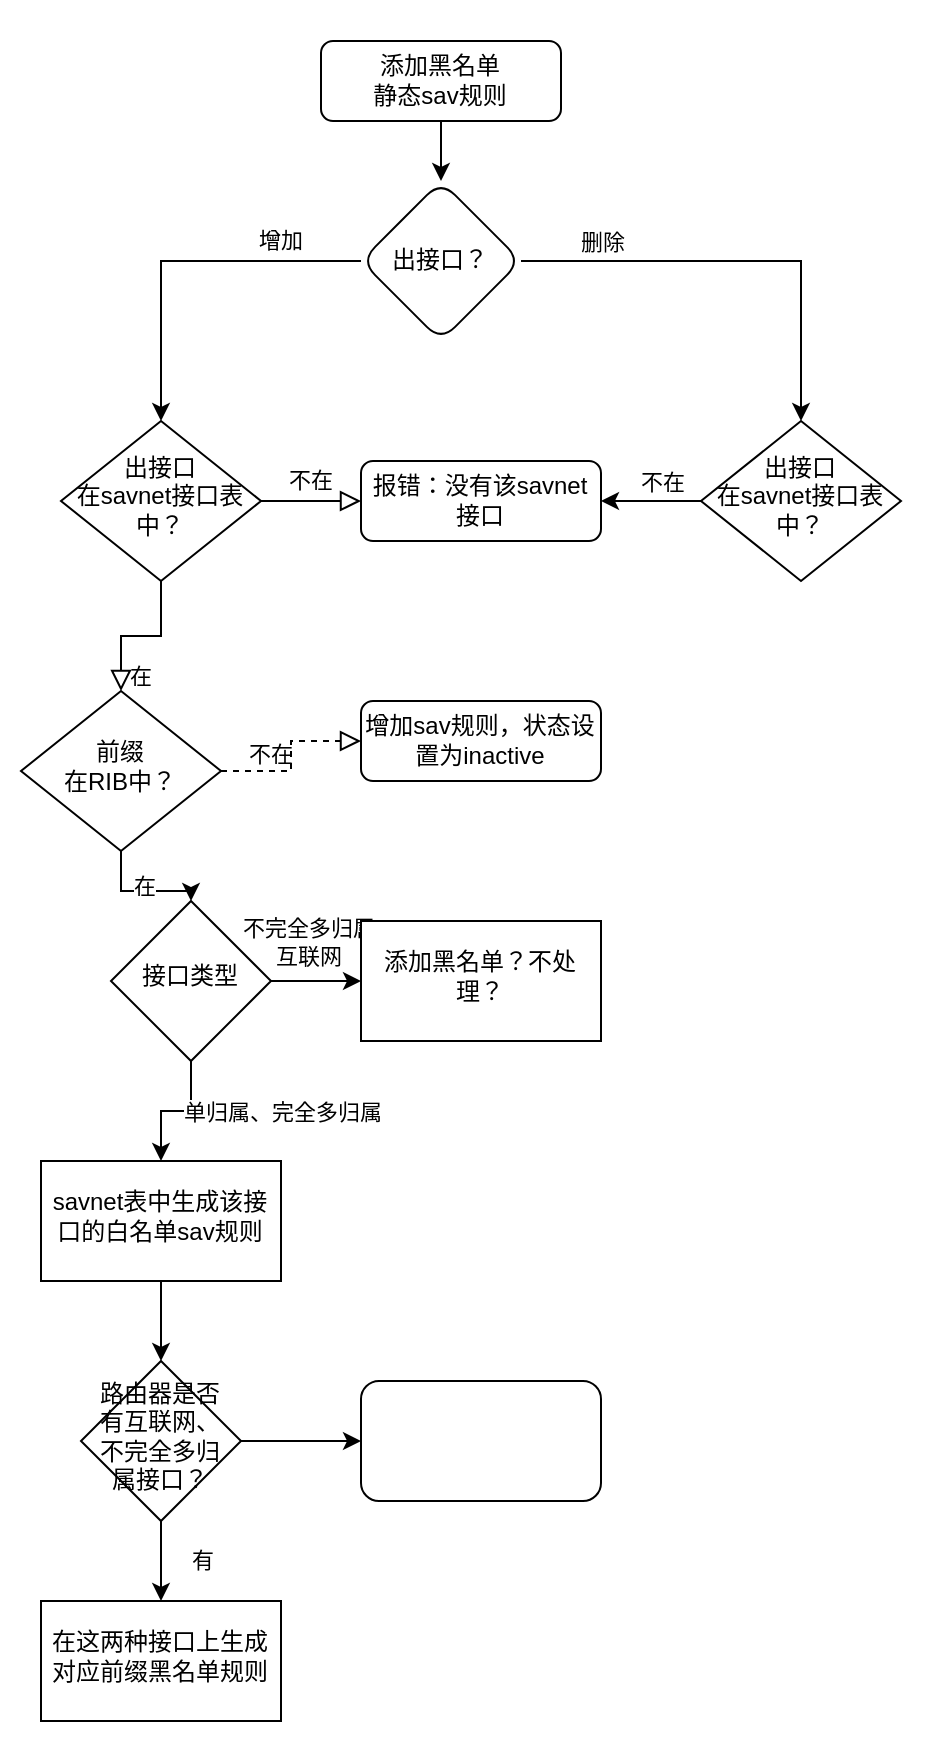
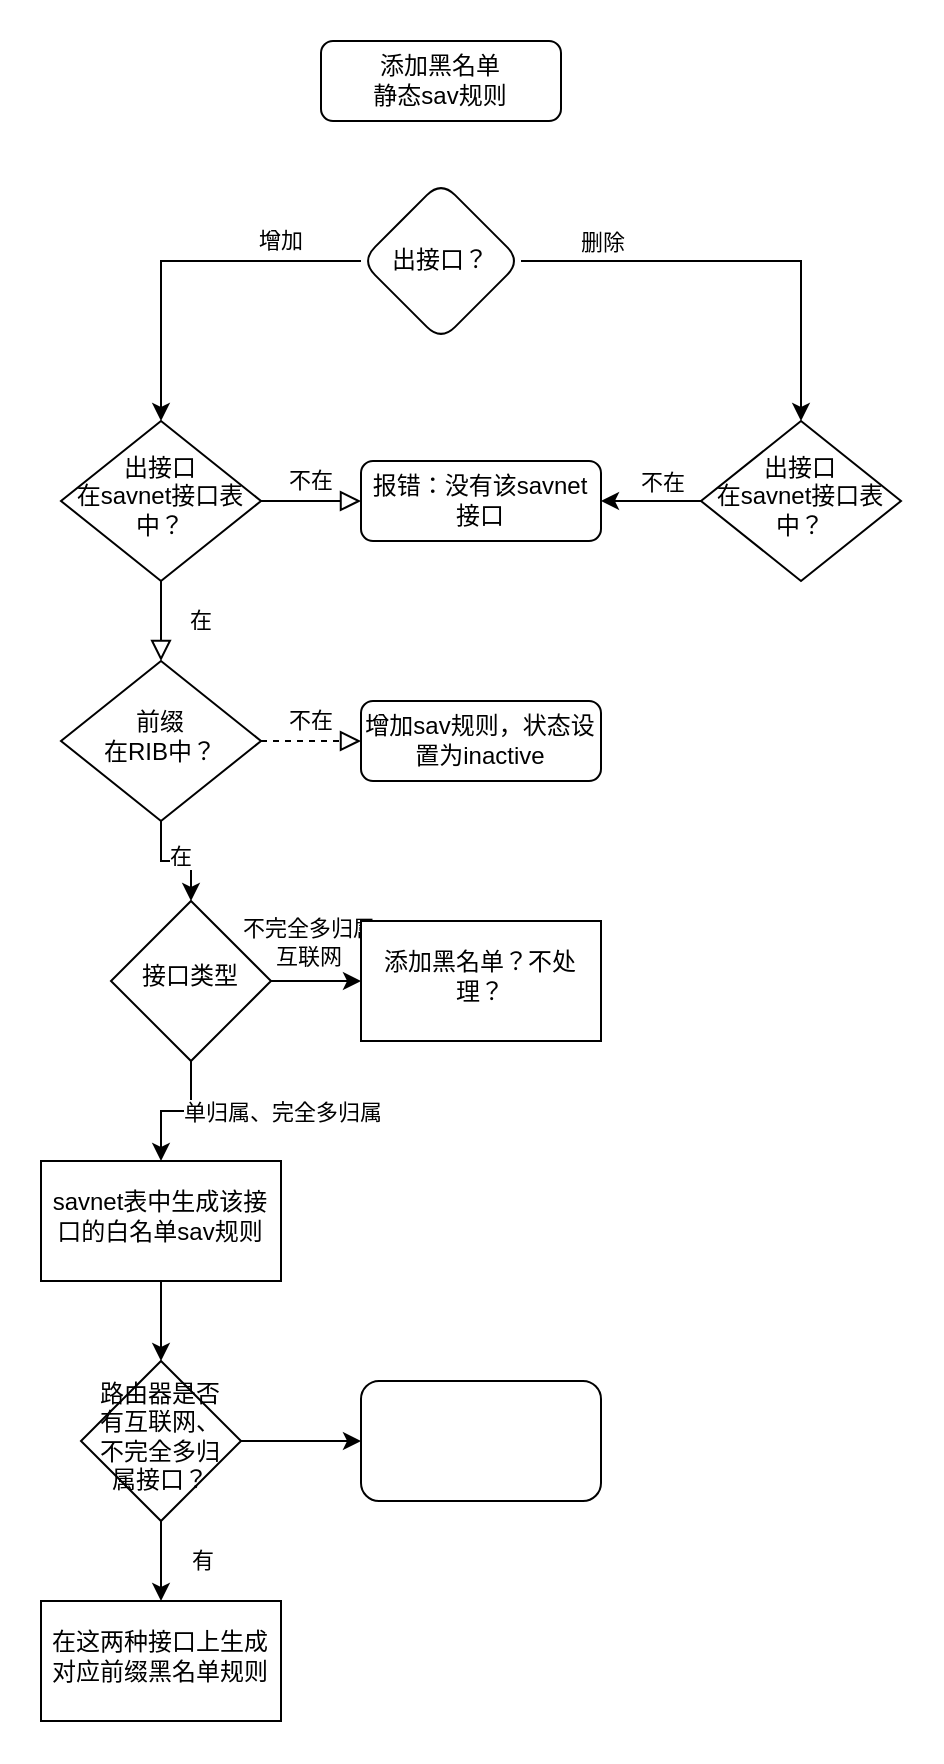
(441, 158) -> none
(121, 771) -> (161, 741)
